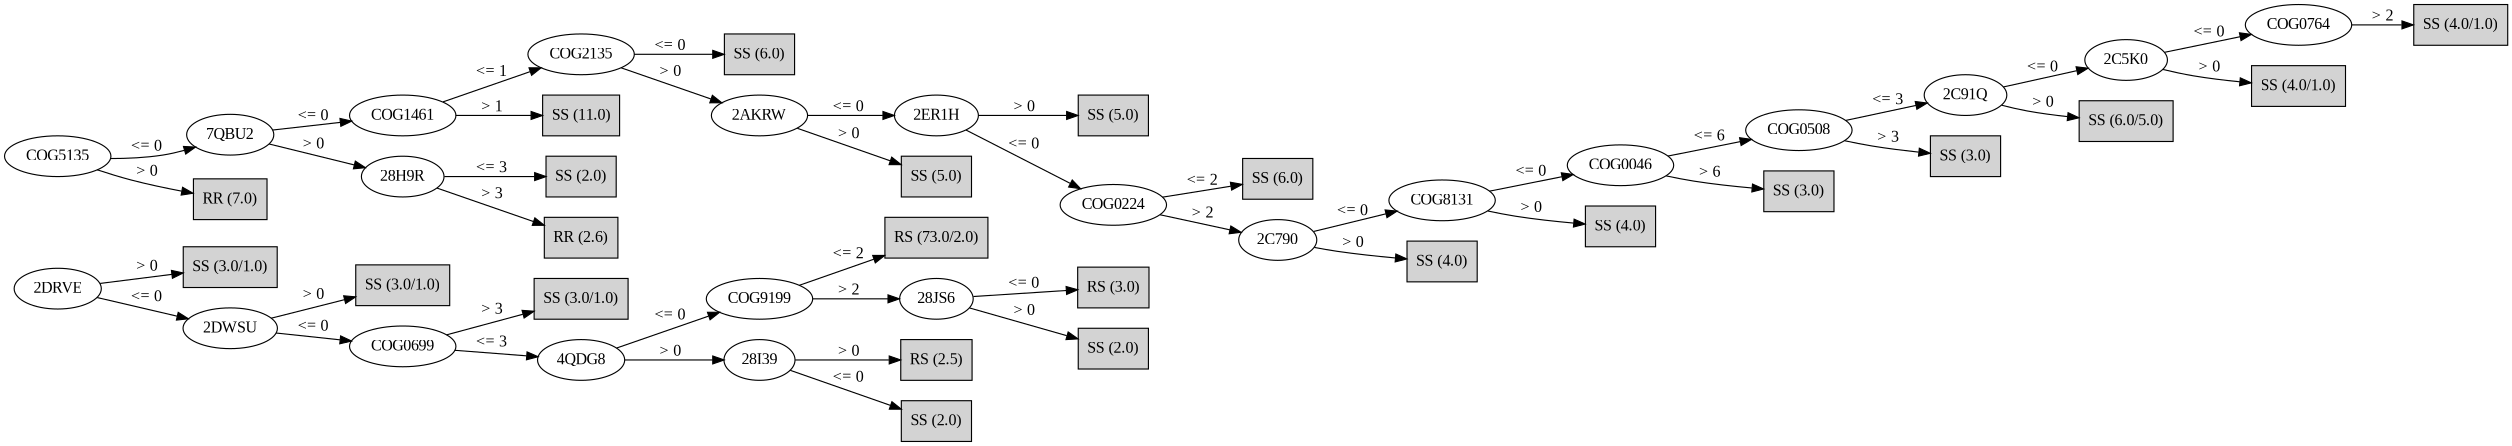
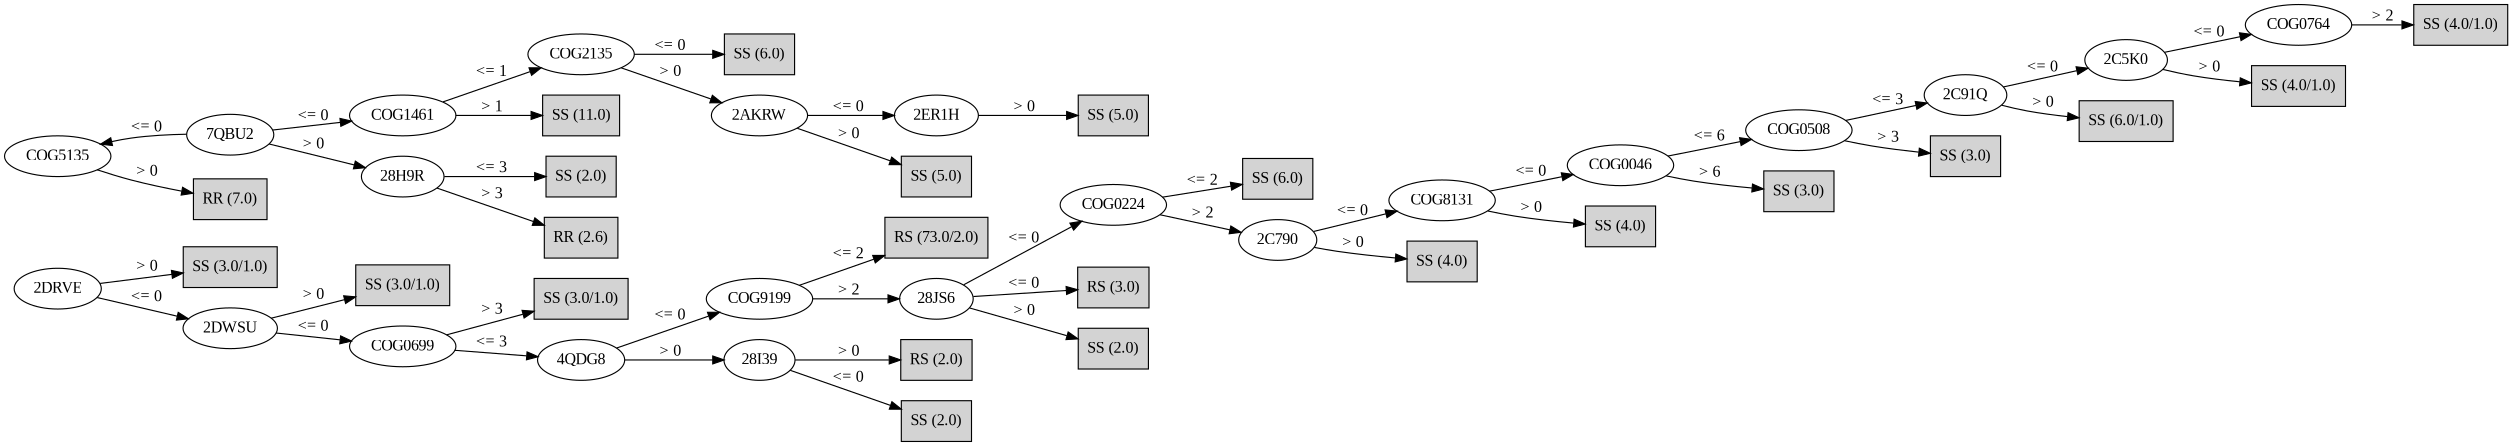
(2126, 121) -> (2126, 121)
(148, 157) -> (149, 136)
(1018, 157) -> (1018, 256)
(936, 360) -> (936, 360)
